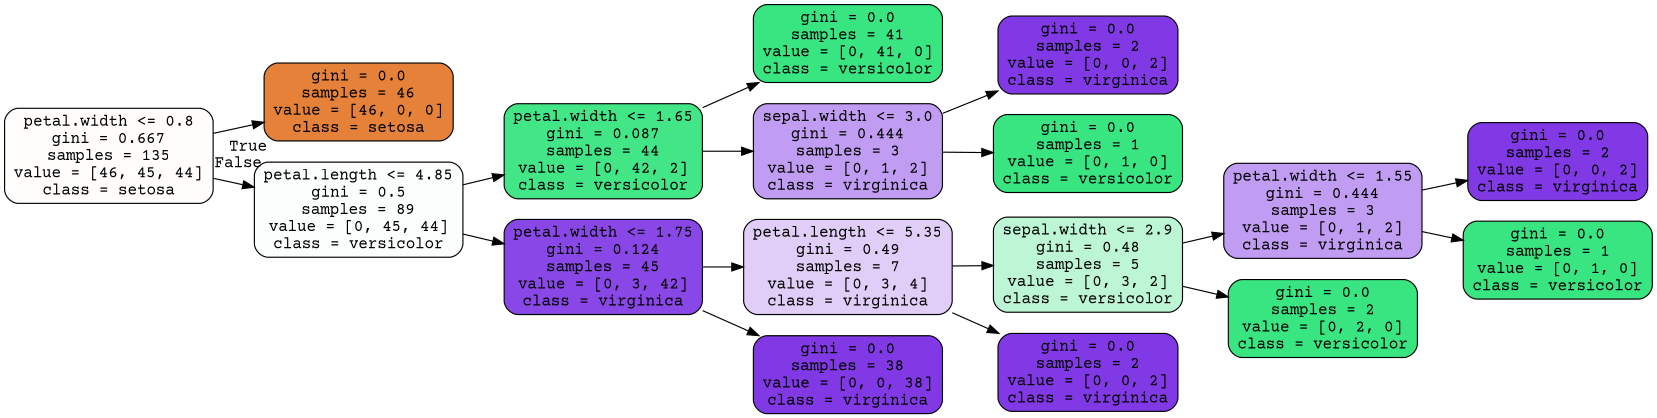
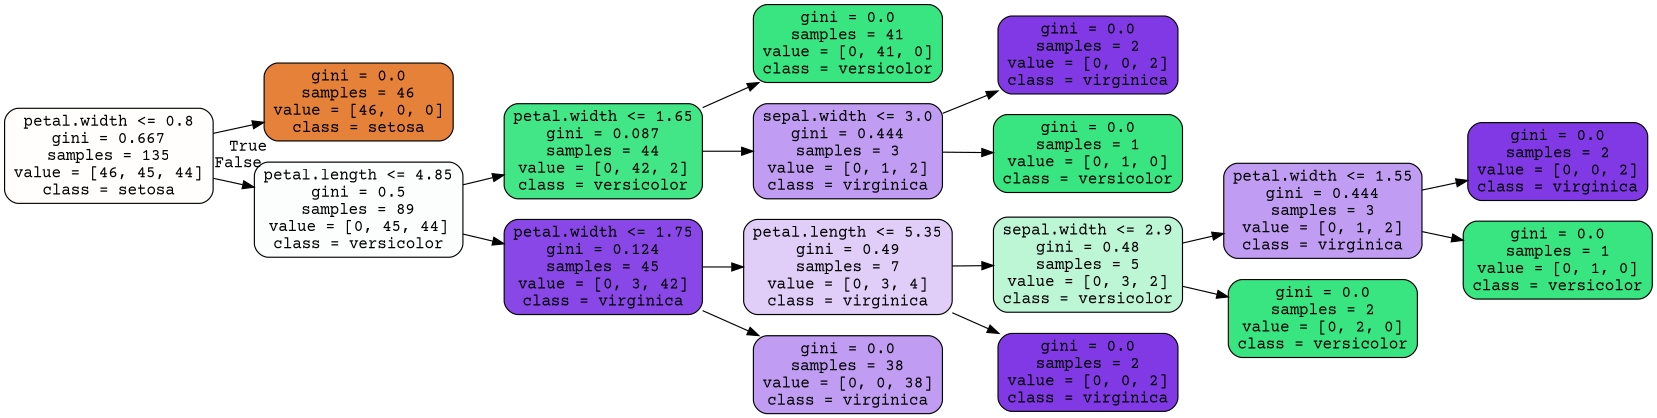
(848, 375) -> (848, 375)
